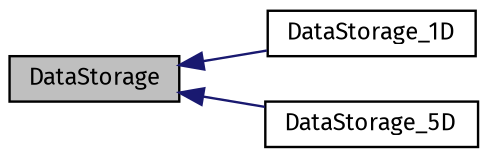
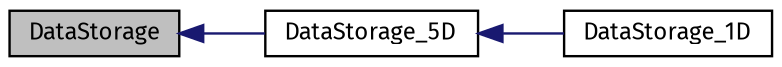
(235, 56) -> (533, 33)
